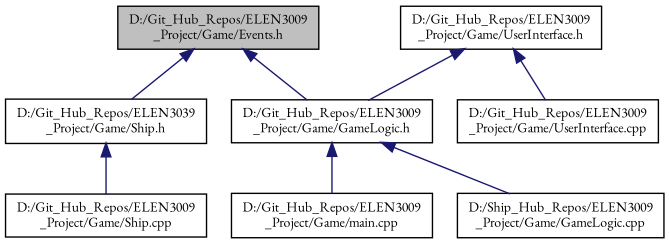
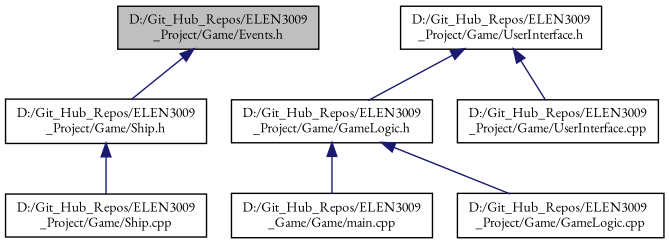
(281, 79) -> none
(106, 121) -> (106, 121)
(332, 216) -> (332, 216)
(561, 216) -> (561, 216)
